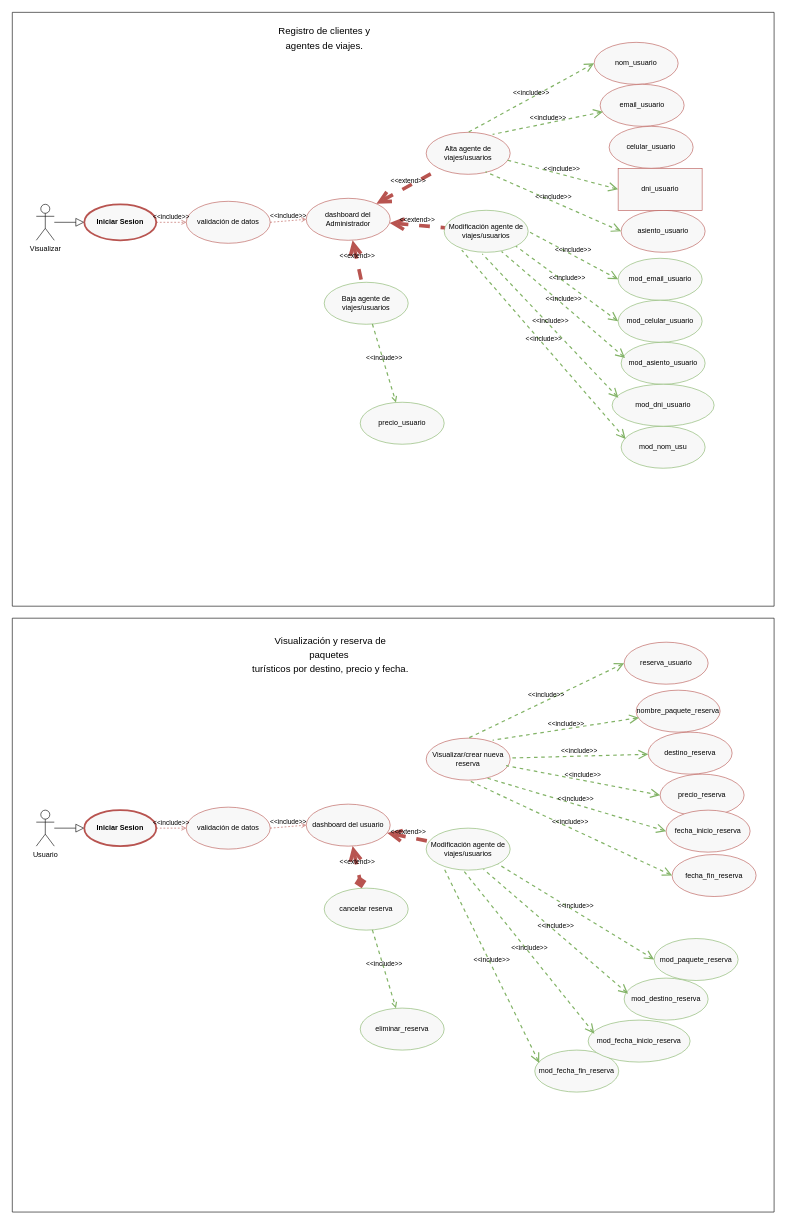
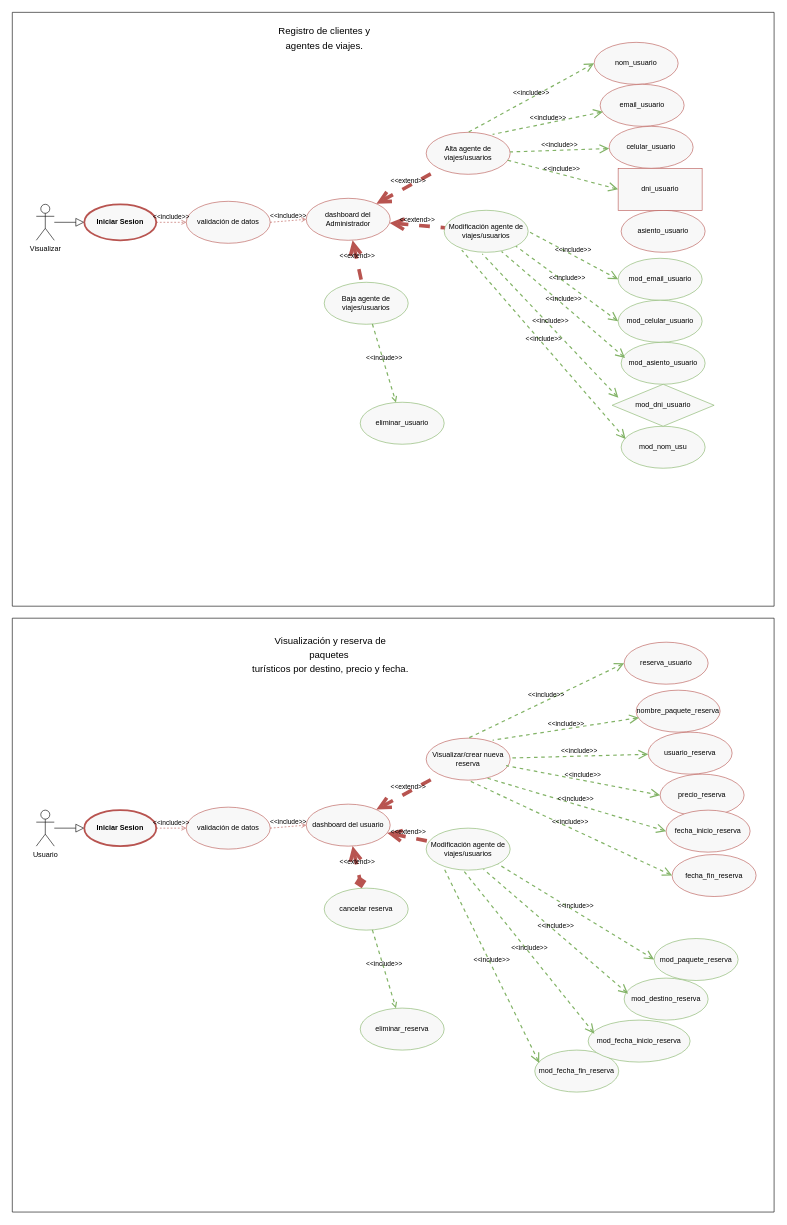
none -> (558, 150)
(555, 202) -> none
(663, 405) -> (663, 405)
(402, 423) -> (402, 423)
(690, 753) -> (690, 753)
none -> (416, 788)
